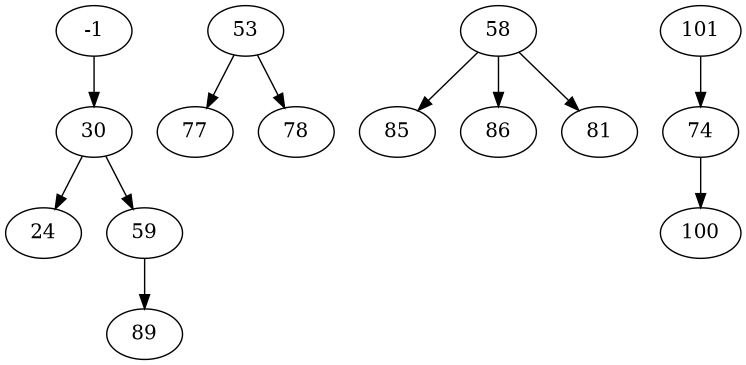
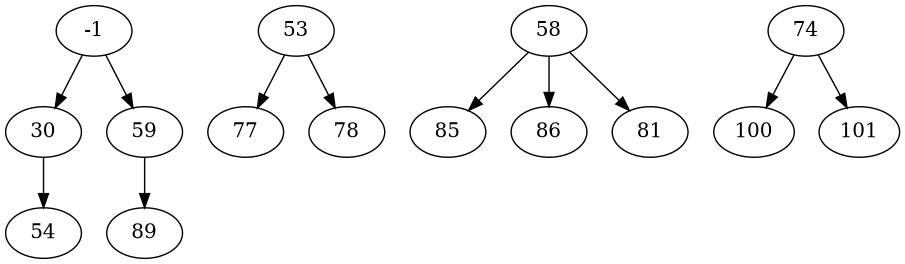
(701, 75) -> (829, 75)
(116, 176) -> (116, 75)
(44, 233) -> (44, 233)
